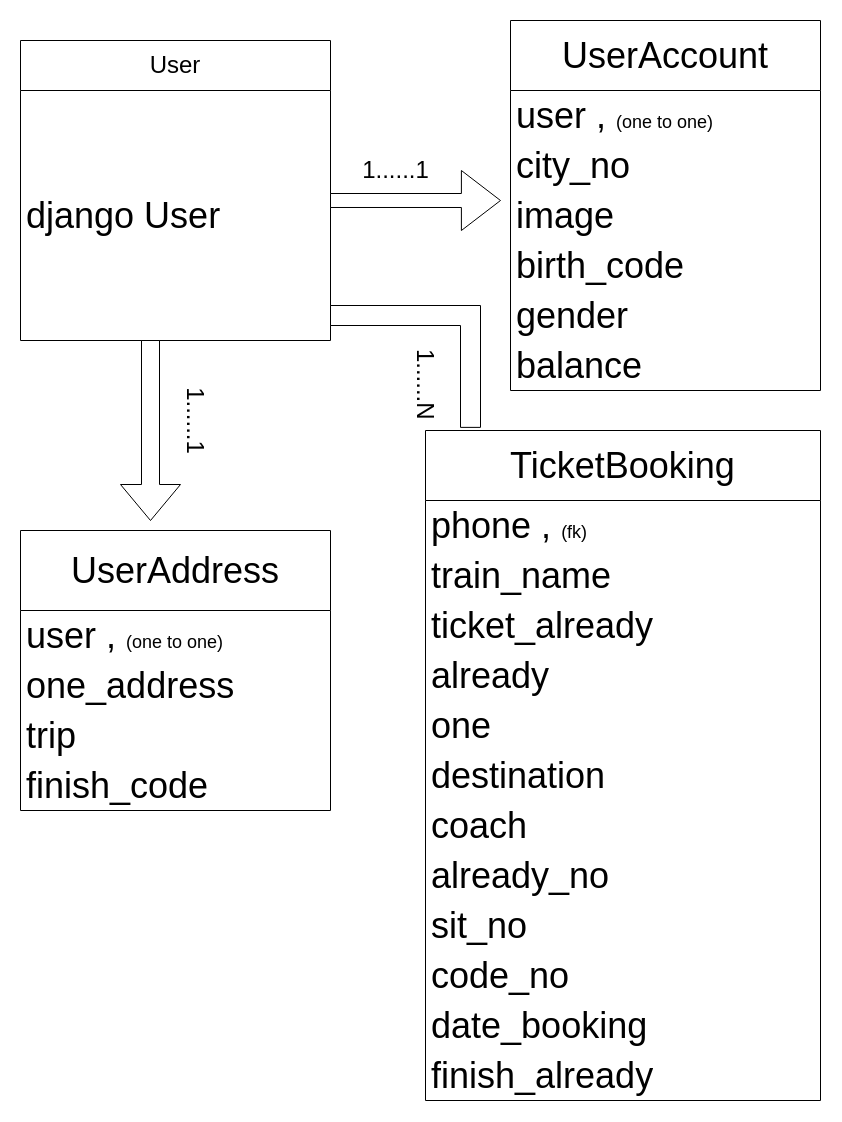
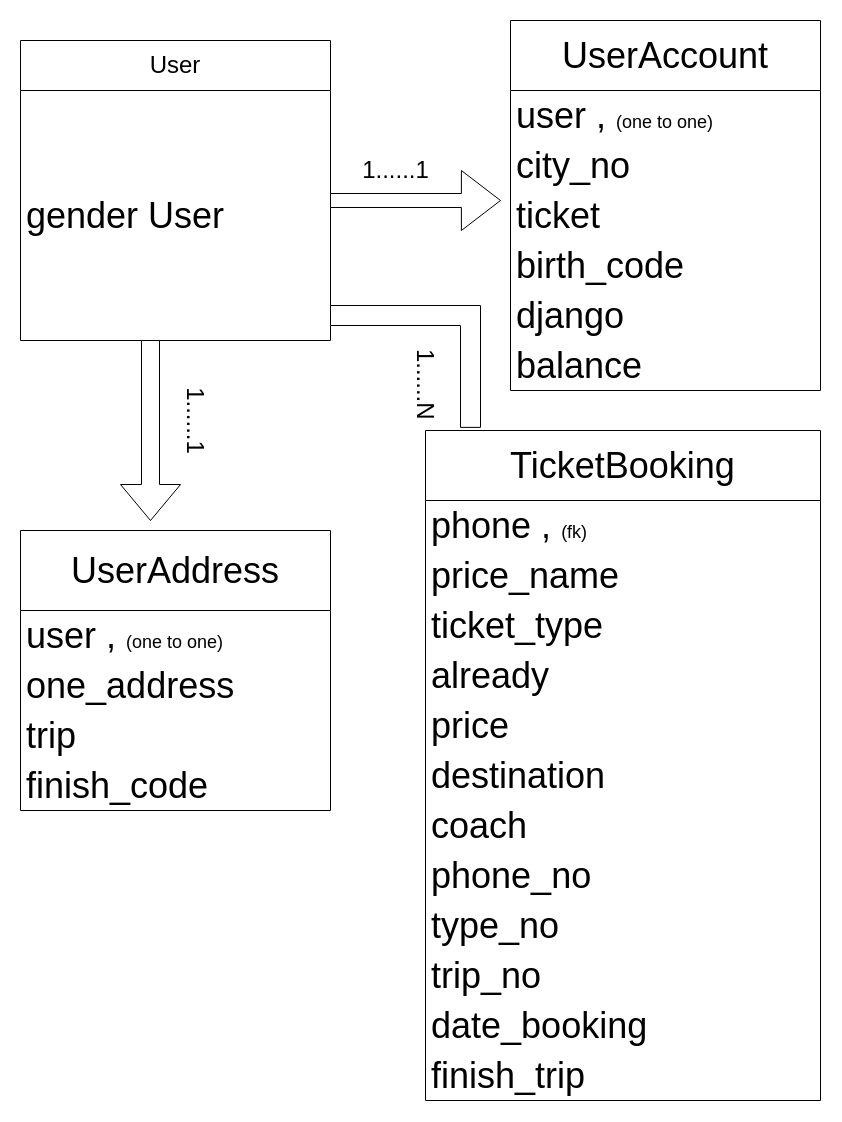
(62, 216) -> (62, 216)
(562, 216) -> (572, 216)
(577, 316) -> (577, 316)
(528, 576) -> (528, 576)
(563, 626) -> (538, 626)
(462, 726) -> (477, 726)
(528, 876) -> (512, 876)
(487, 926) -> (502, 926)
(502, 976) -> (497, 976)
(559, 1076) -> (528, 1076)
